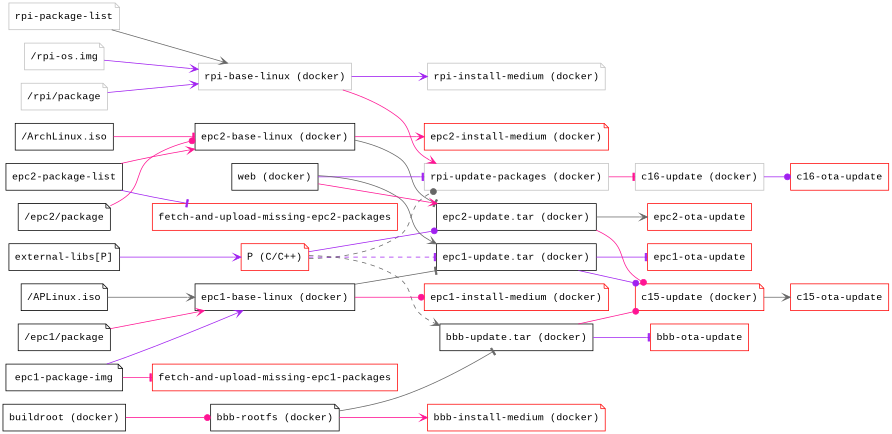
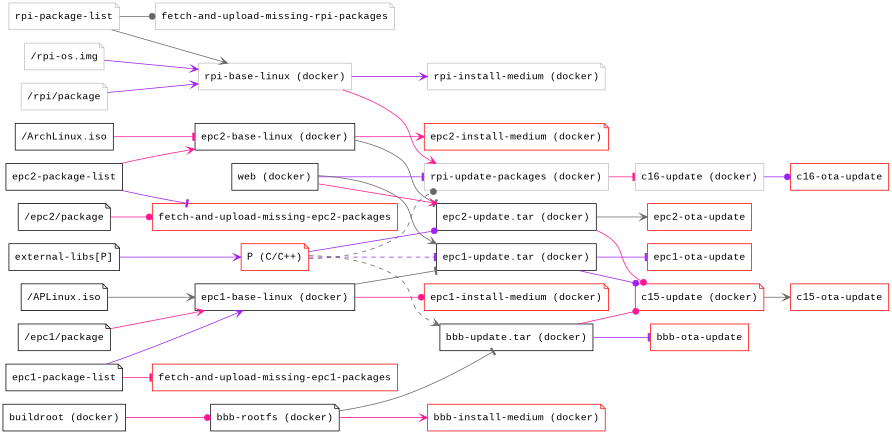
none -> (275, 16)
(143, 166) -> (128, 217)
(64, 377) -> (64, 377)
